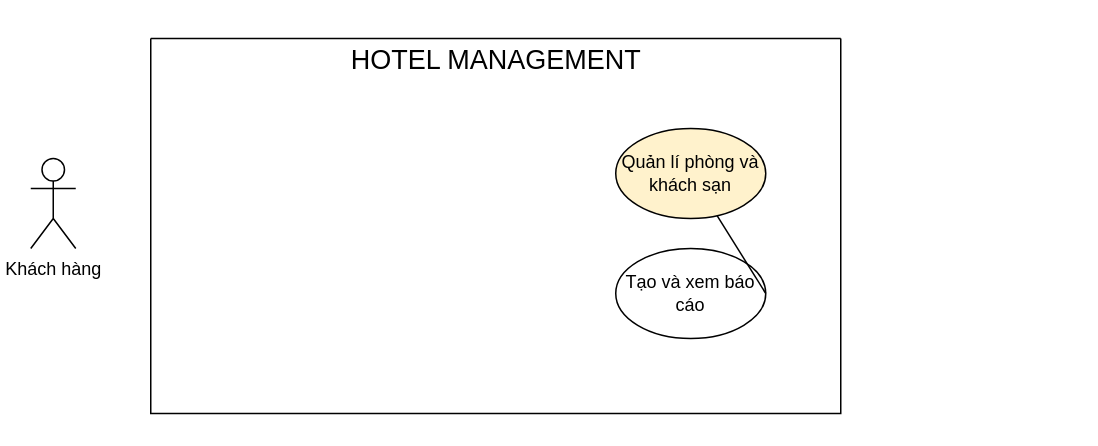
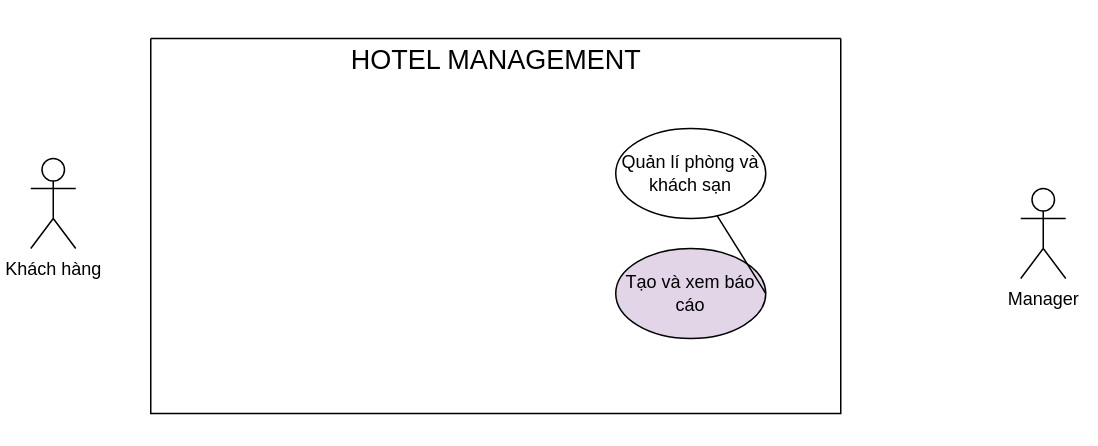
(691, 173) -> (691, 173)
none -> (1043, 233)
(691, 293) -> (691, 293)
